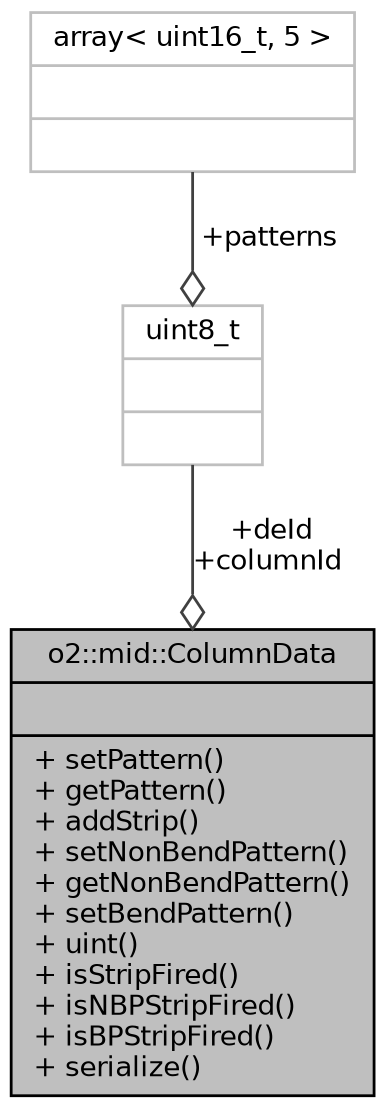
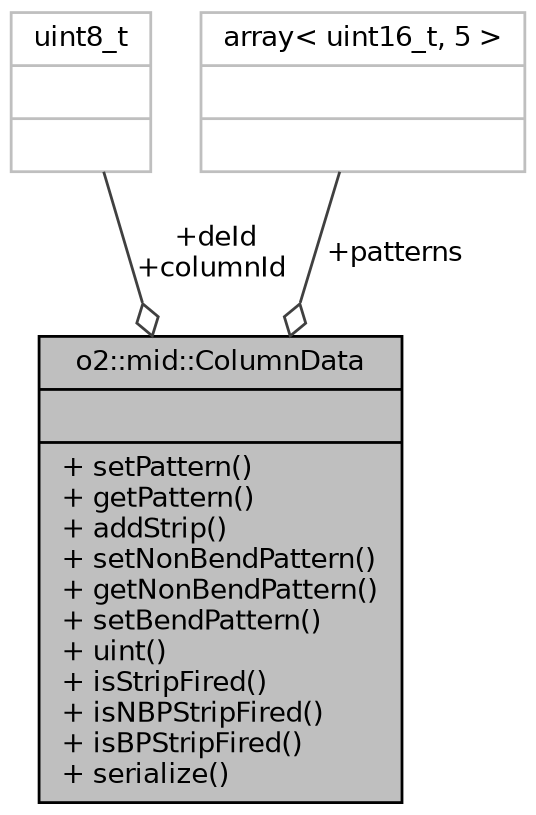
(193, 221) -> (320, 237)
